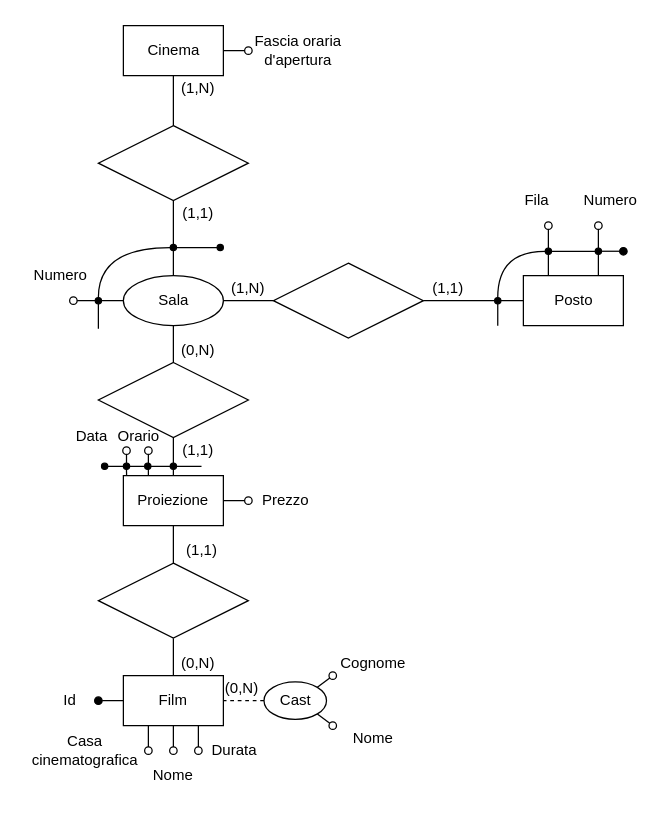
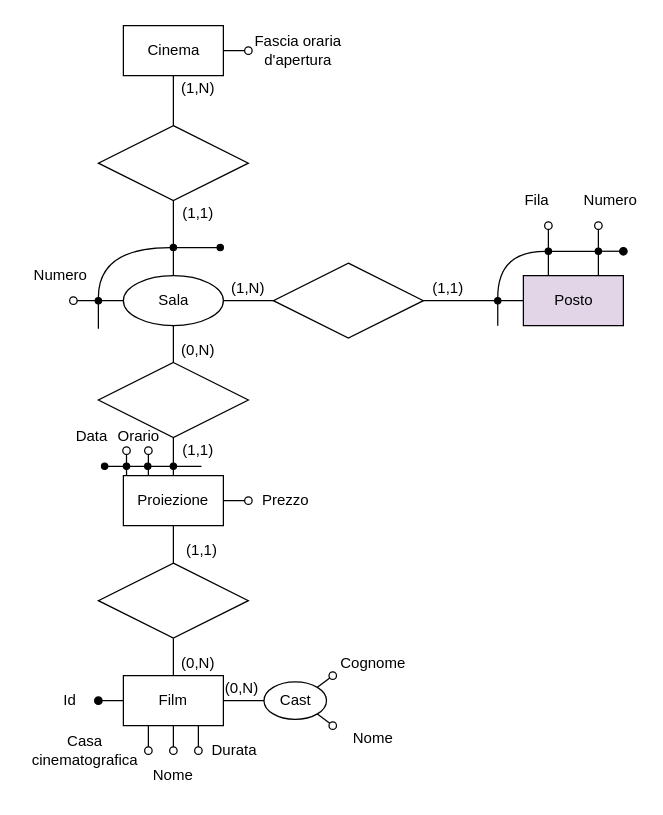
(573, 301) -> (573, 301)
(243, 701) -> (243, 701)
